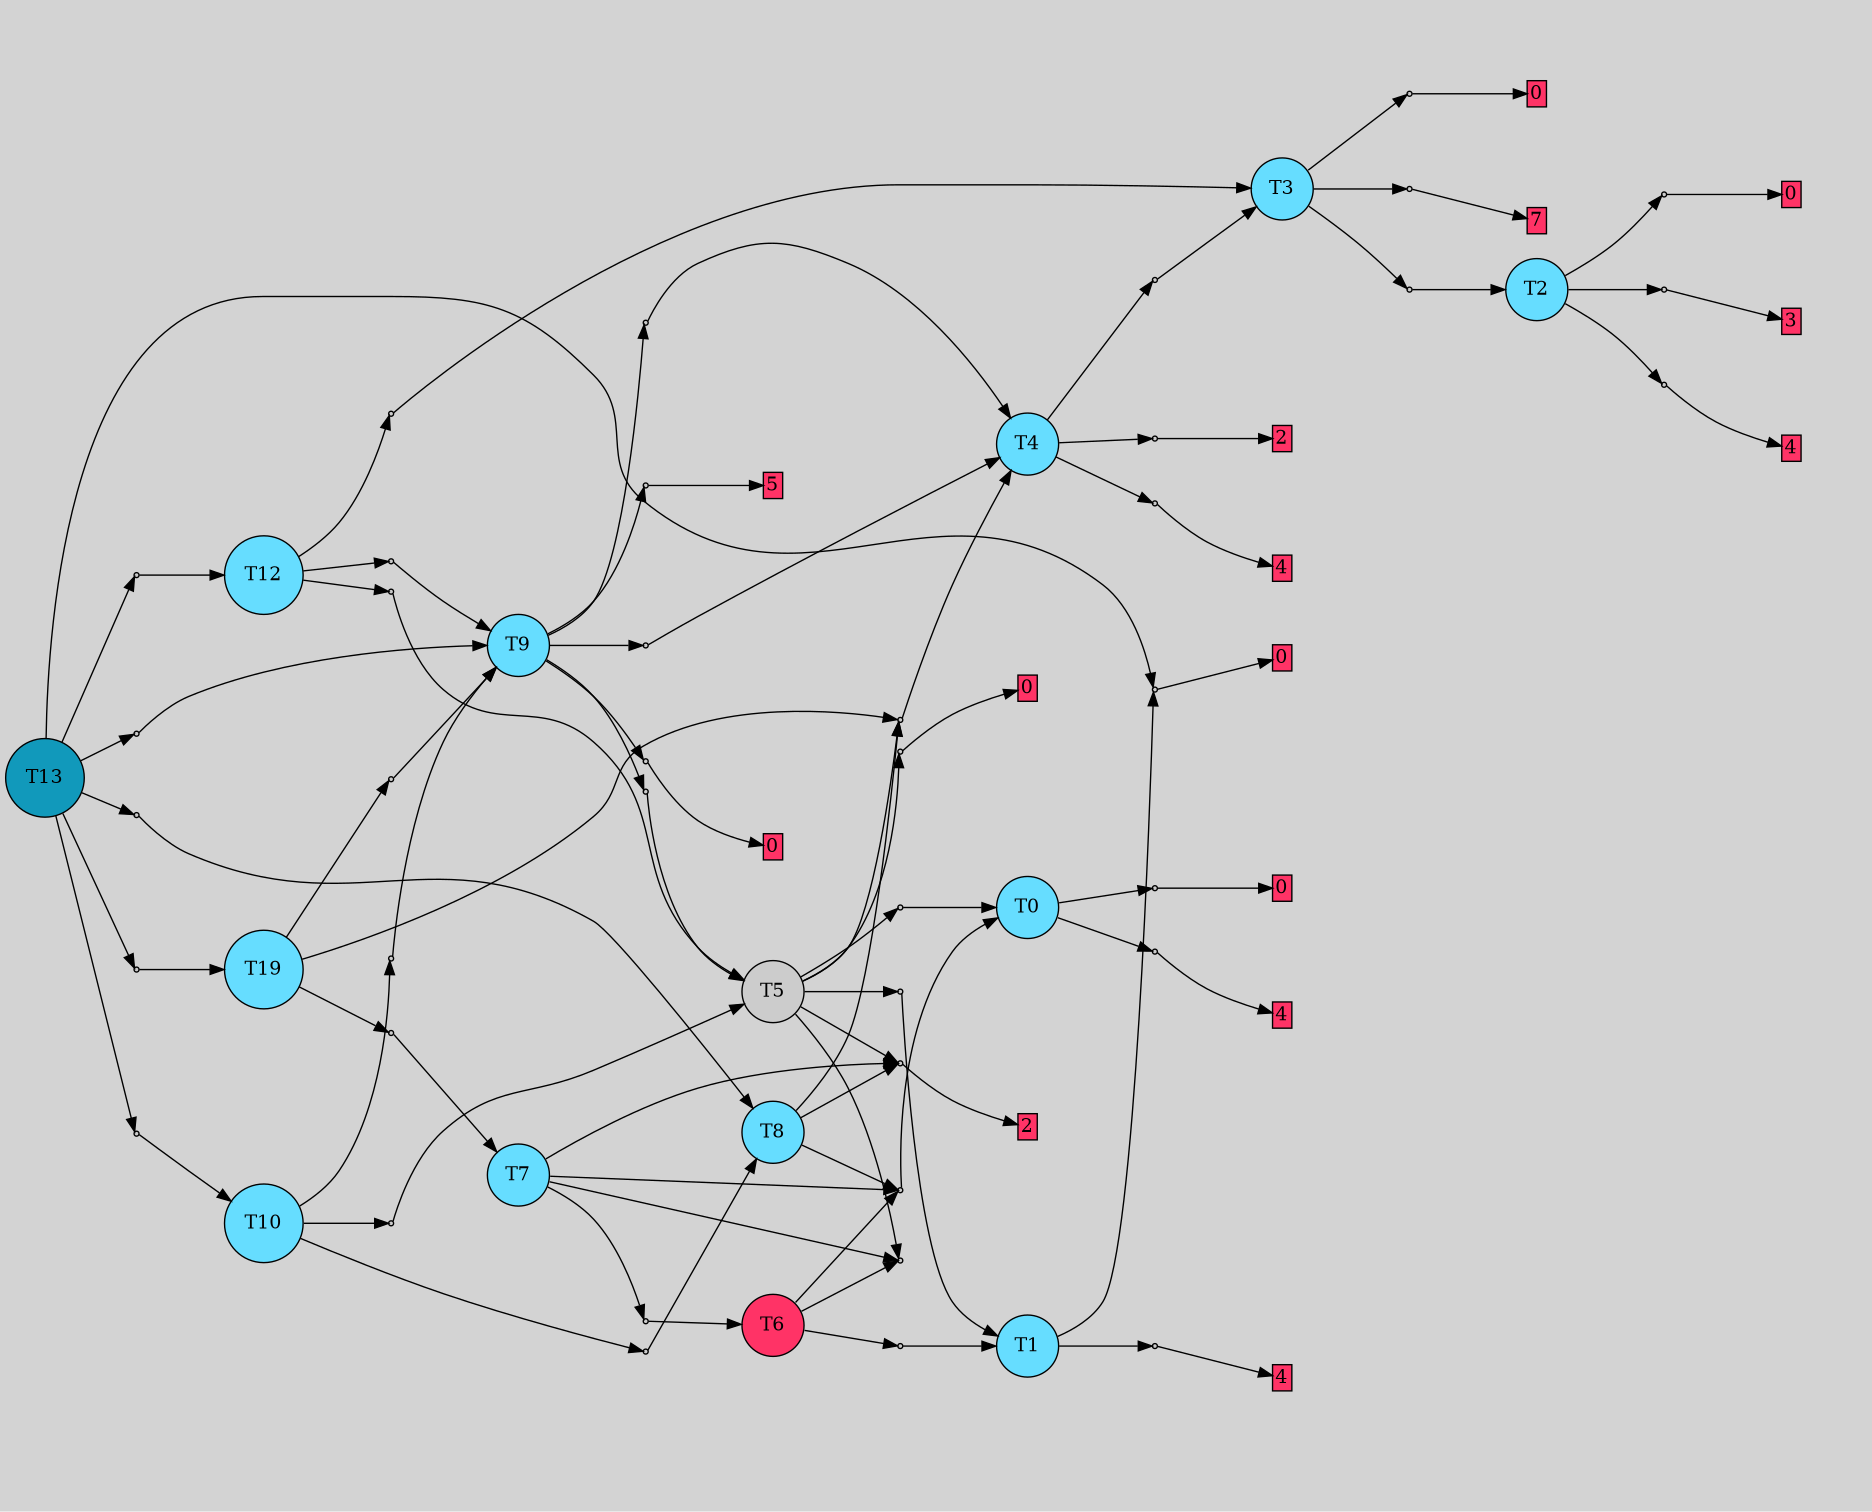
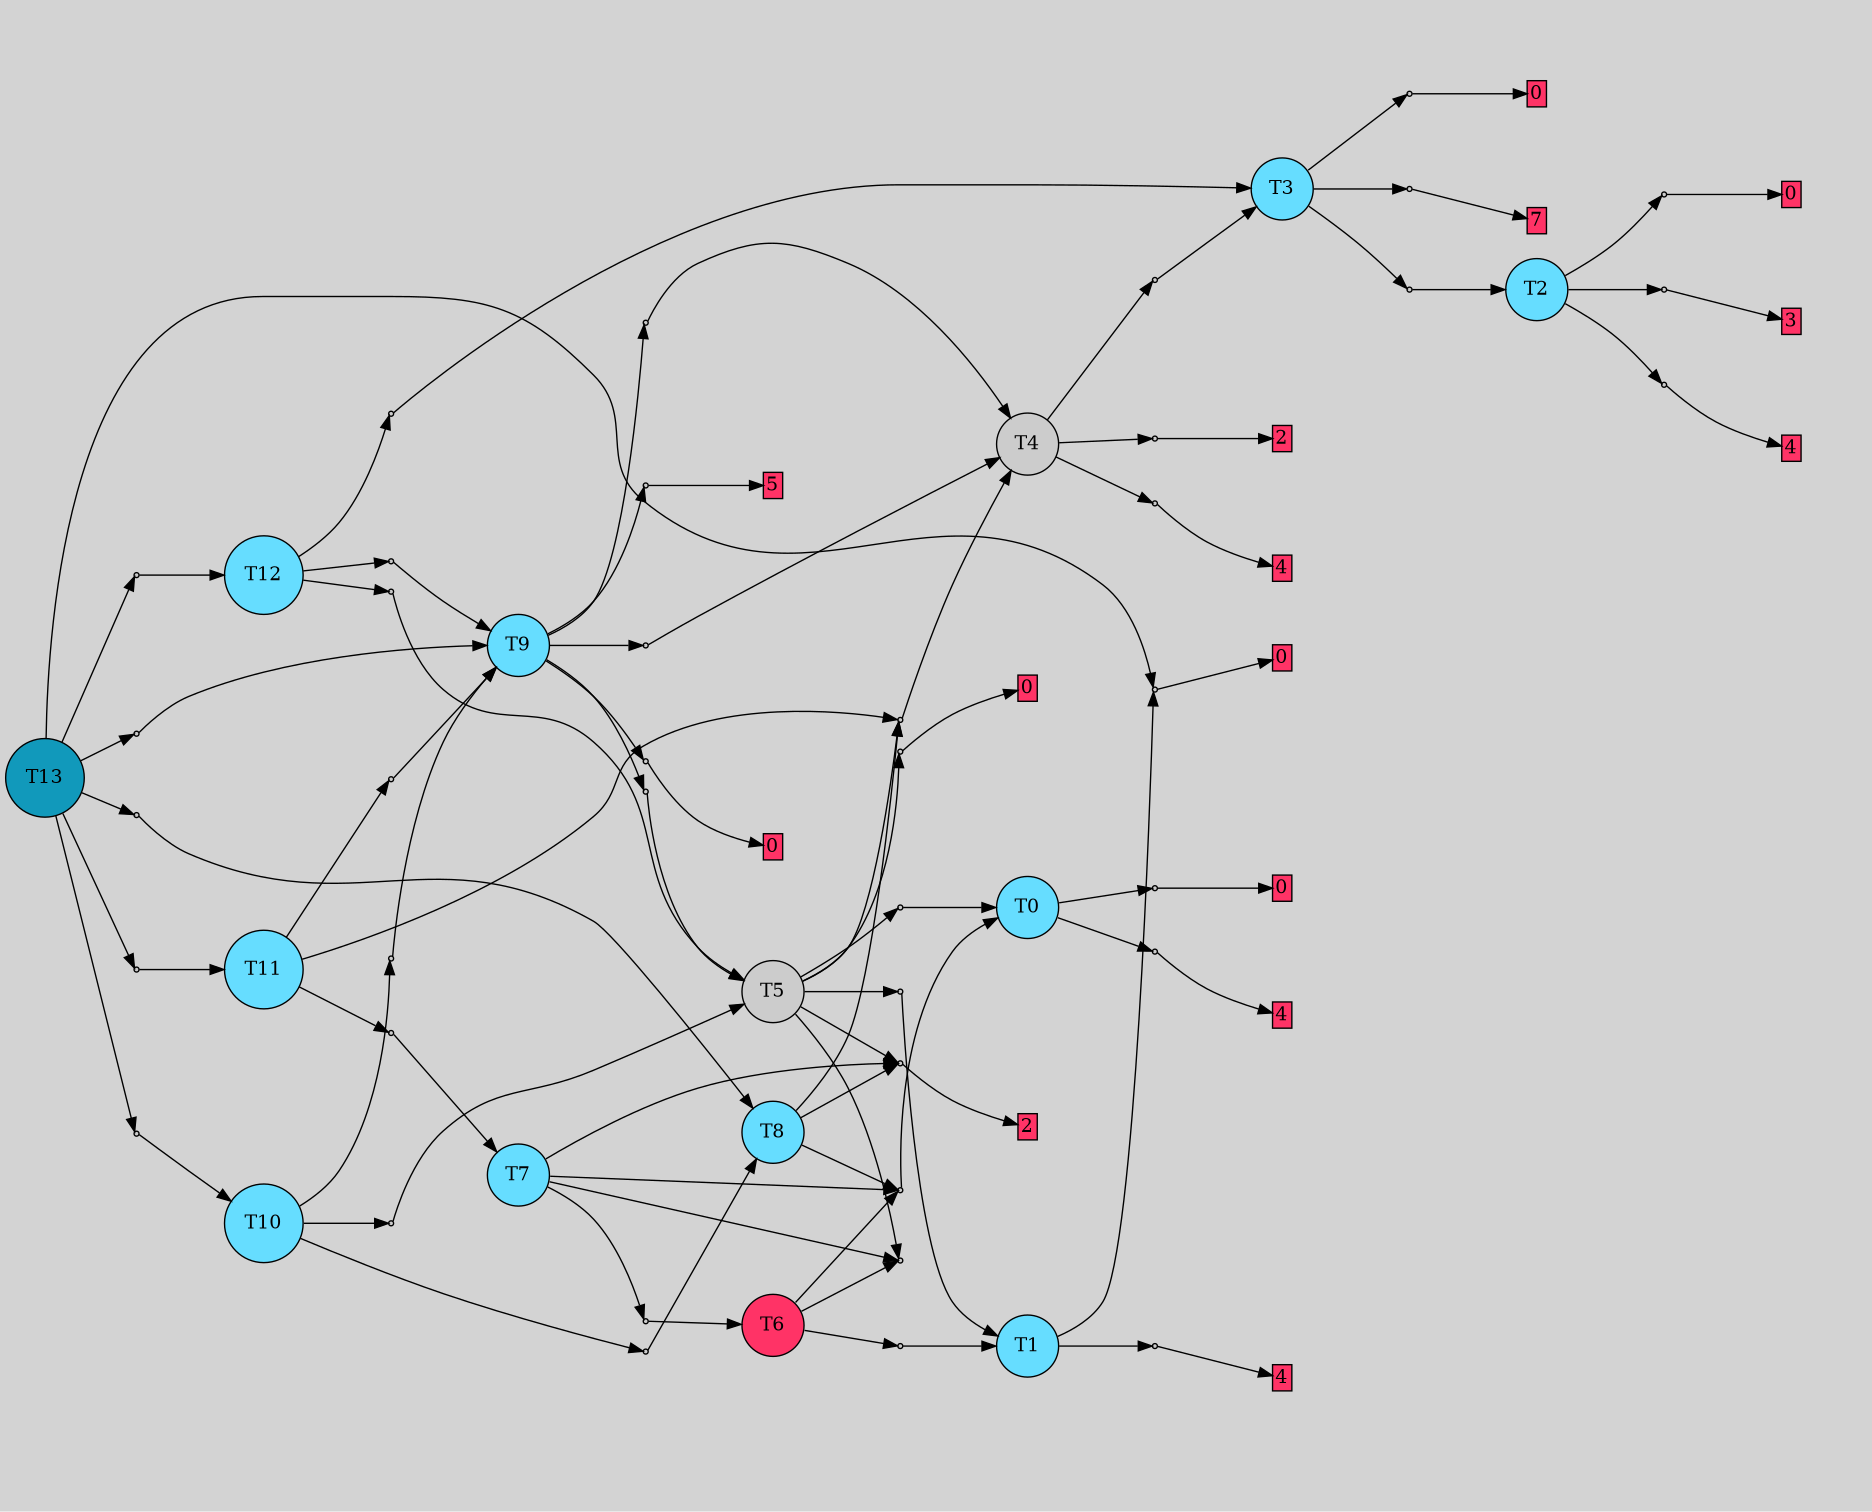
(1028, 444) -> (1028, 444)
(264, 970) -> (264, 970)
